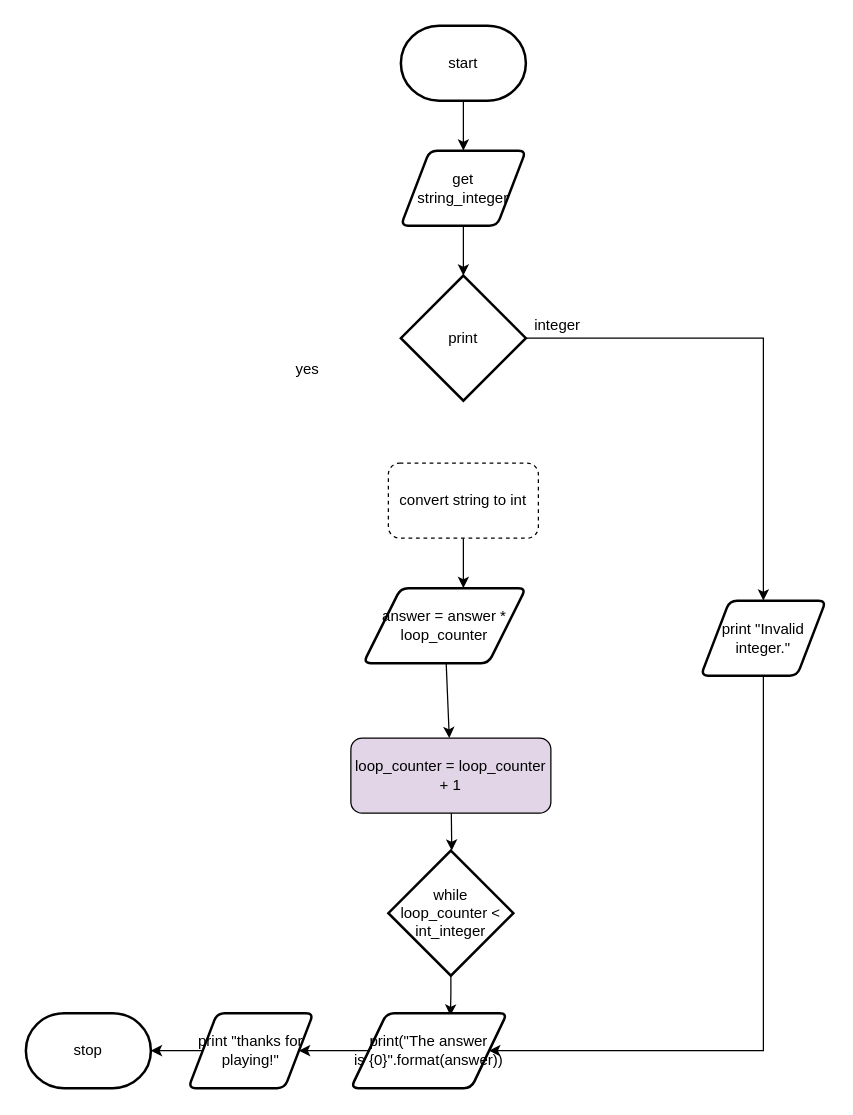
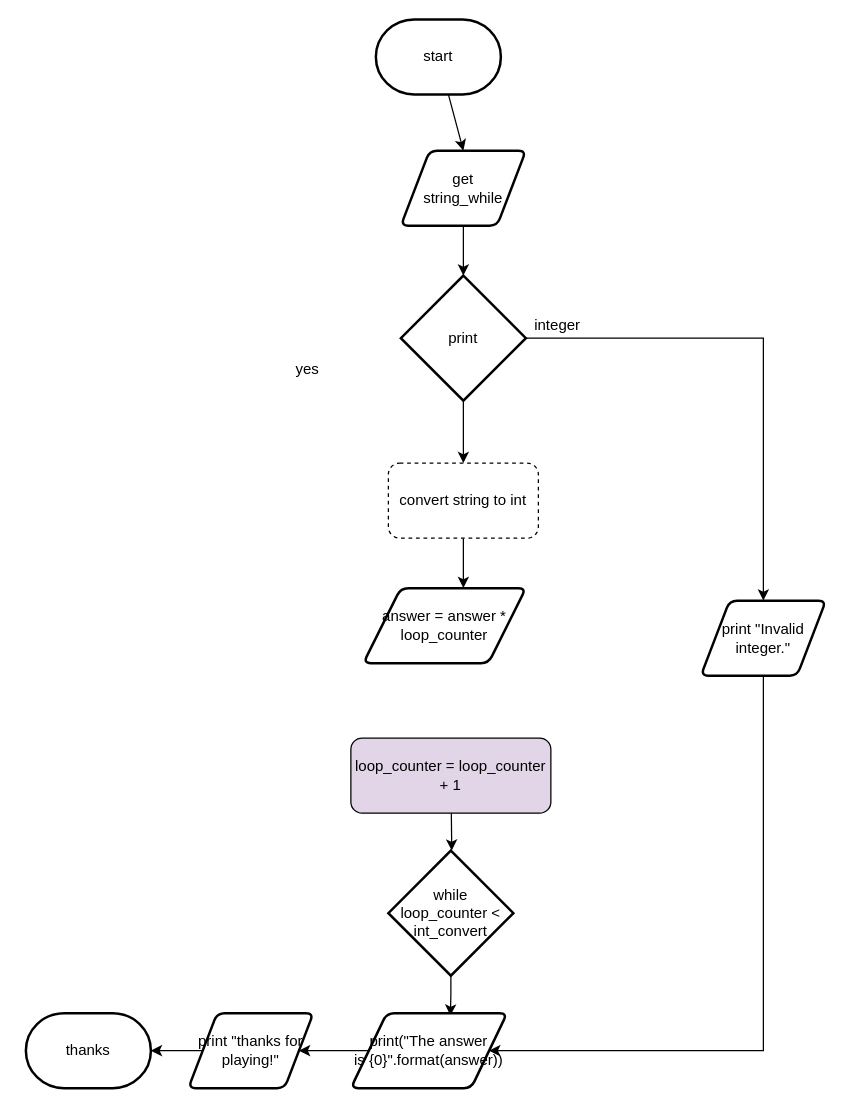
(463, 63) -> (438, 57)
(463, 188) -> (463, 188)
none -> (463, 428)
(447, 696) -> none
(451, 913) -> (451, 913)
(88, 1051) -> (88, 1051)
